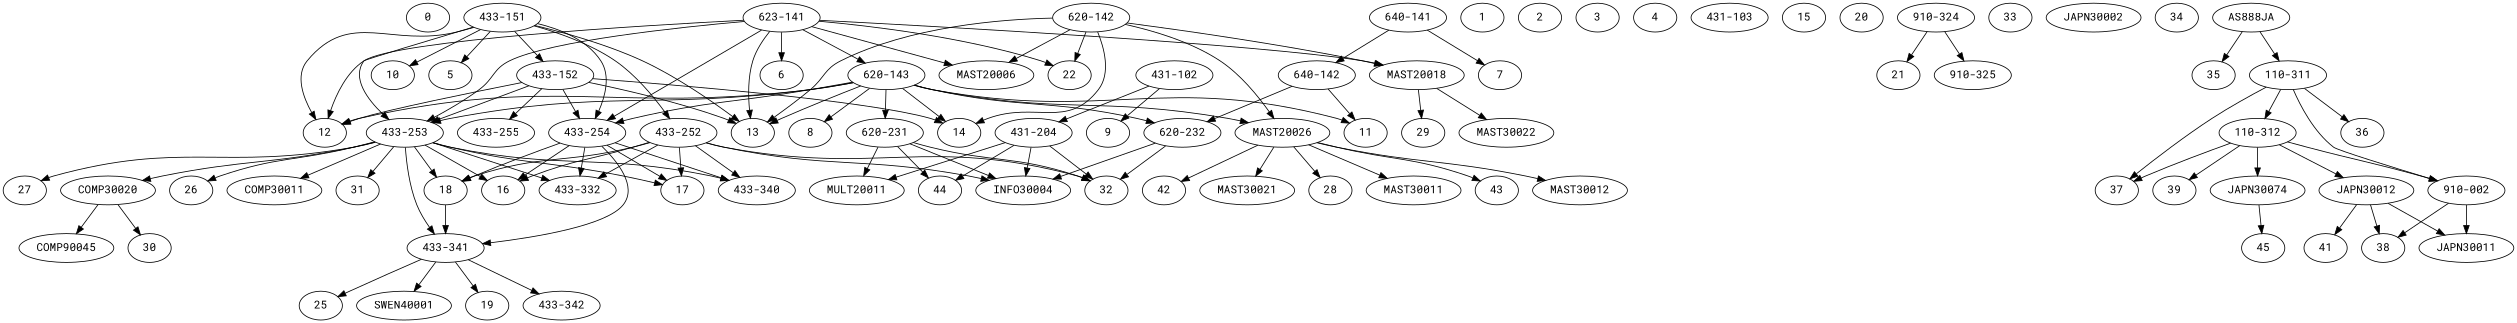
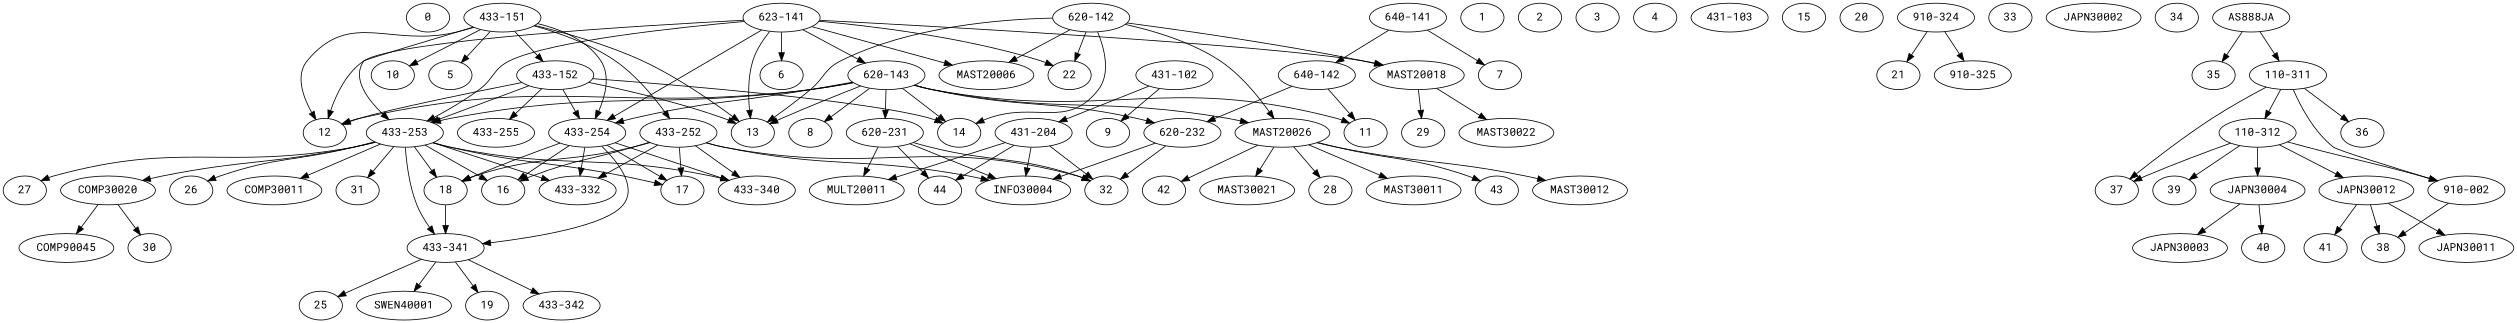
(2258, 190) -> (2258, 190)
(2466, 215) -> none
none -> (2180, 248)
(2263, 248) -> (2263, 248)
